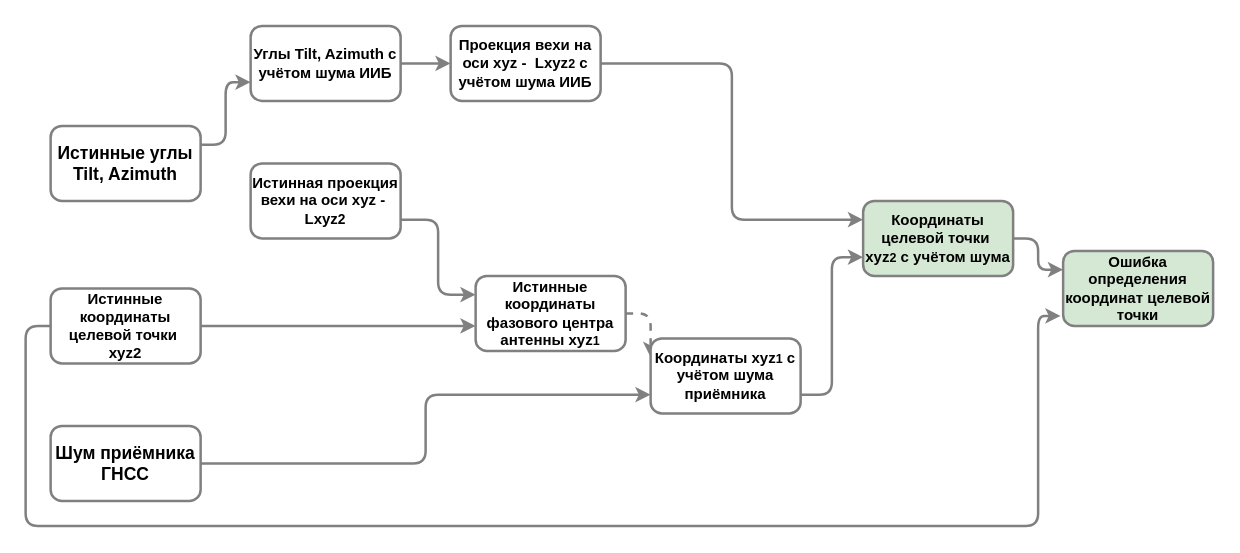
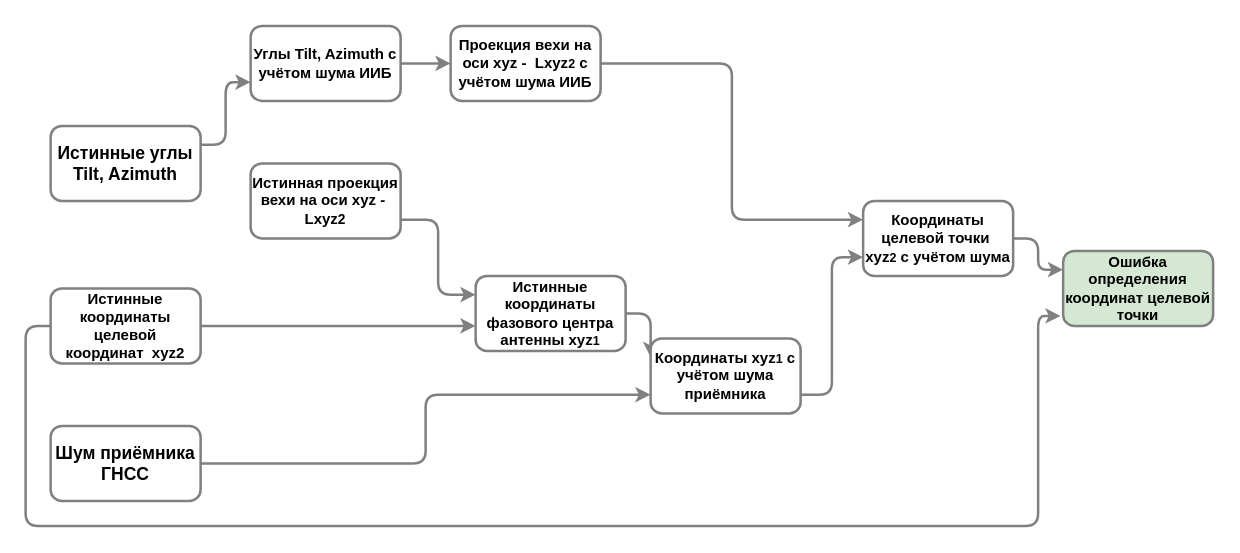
(938, 238) -> (938, 238)
(650, 321) -> (650, 321)
(126, 326) -> (126, 326)
